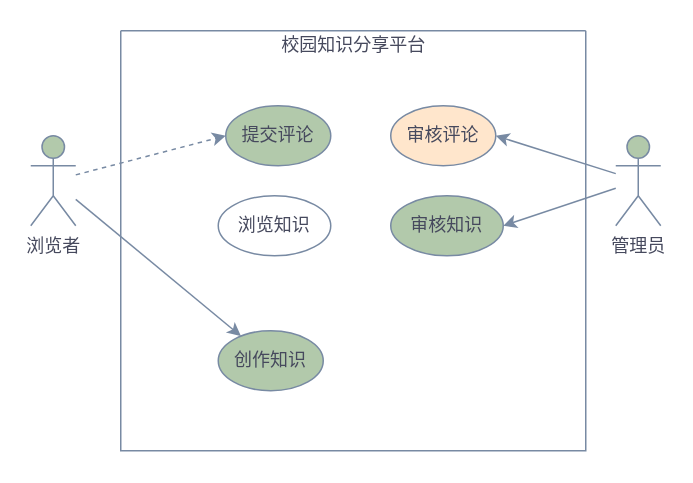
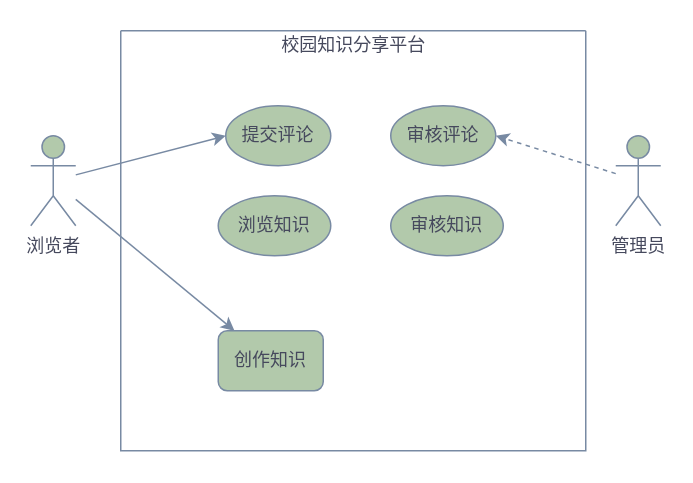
(443, 136) -> (443, 136)
(558, 156) -> (558, 156)
(146, 157) -> (146, 157)
(565, 205) -> none
(275, 226) -> (275, 226)
(271, 361) -> (271, 361)
